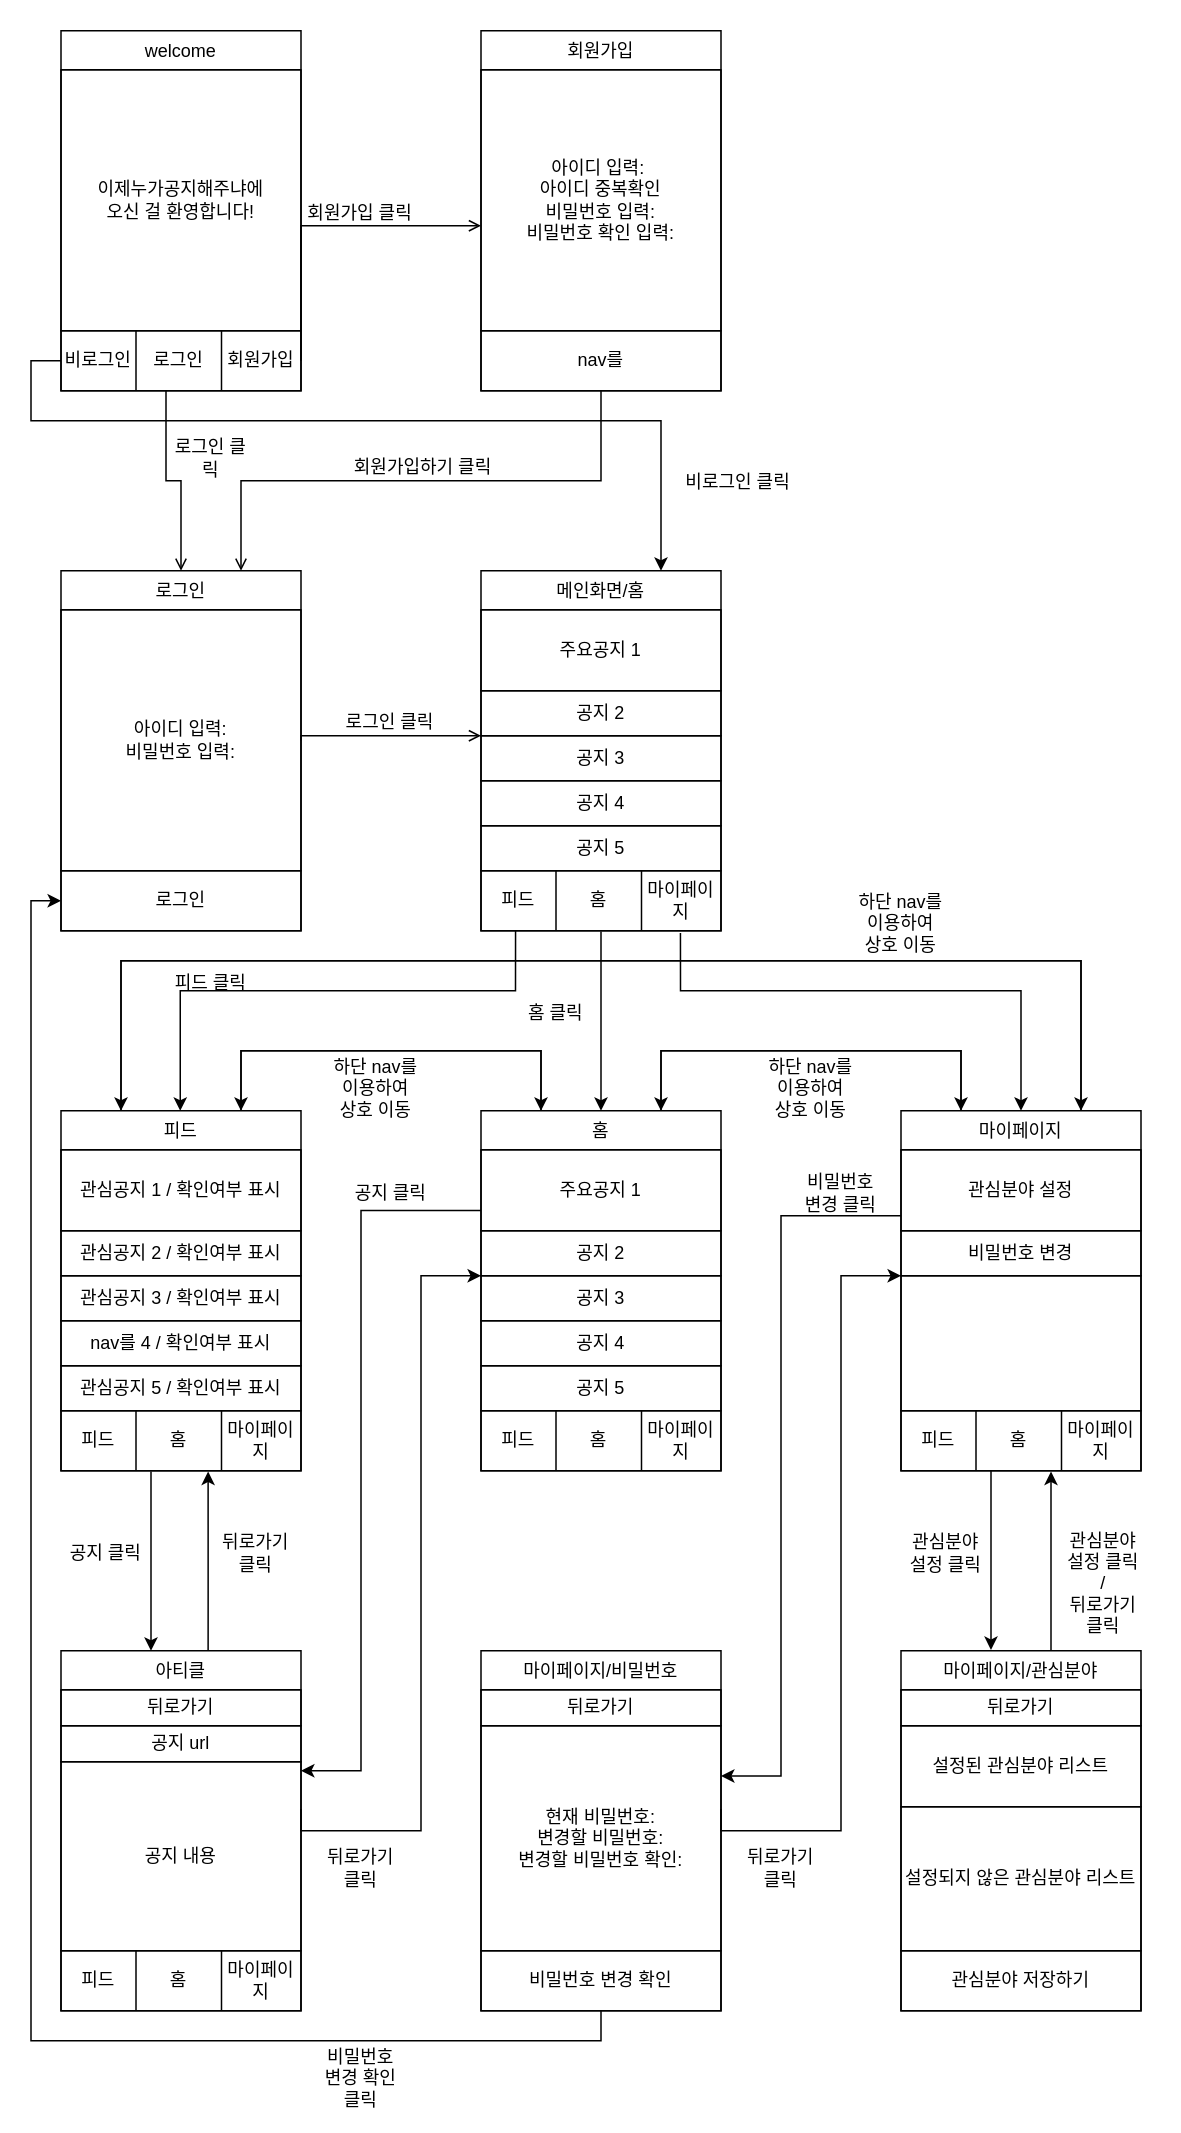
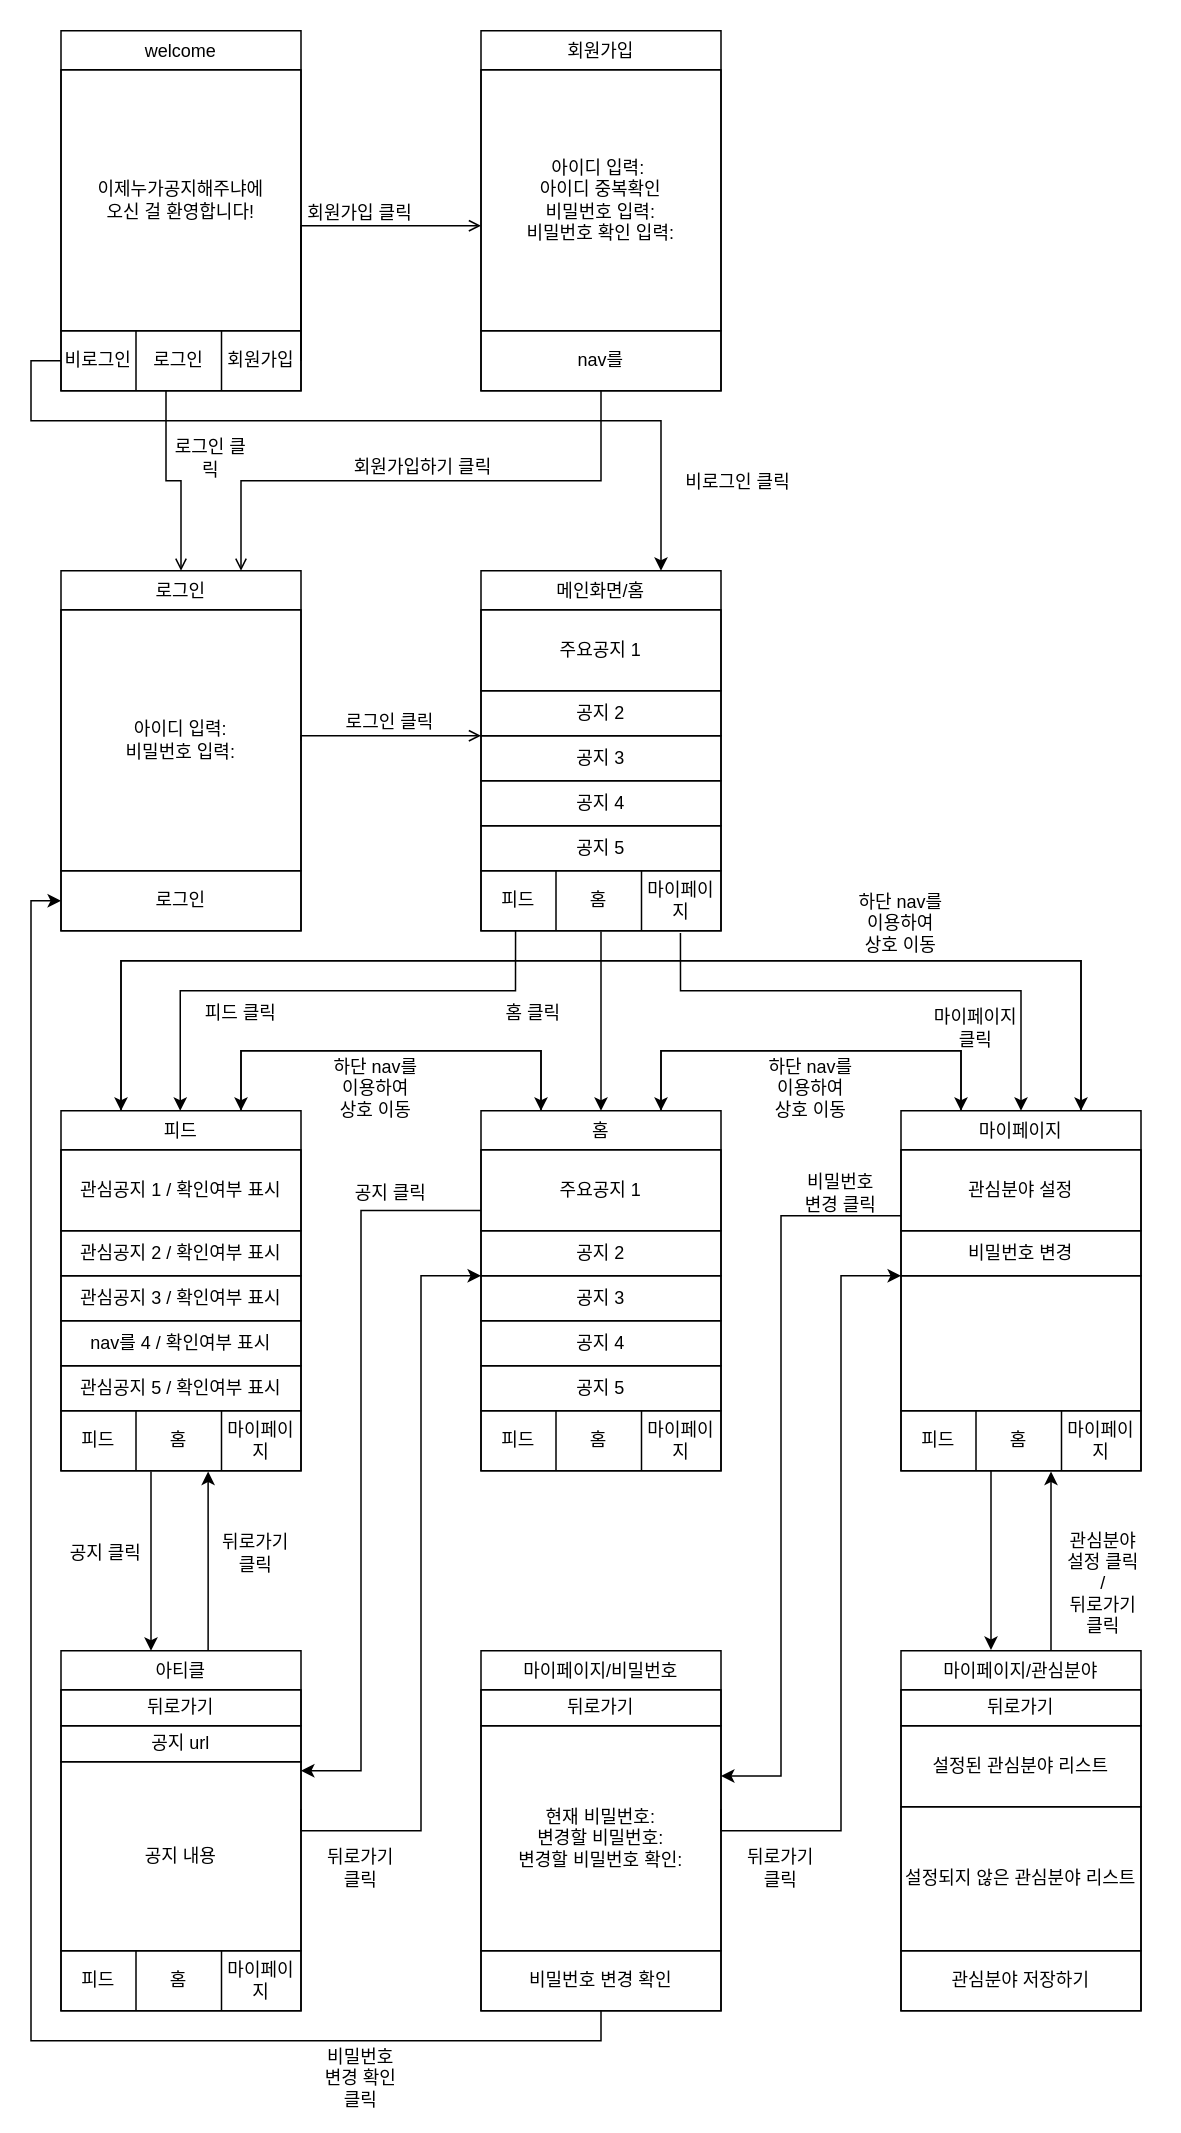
(211, 983) -> (241, 1013)
(556, 1013) -> (533, 1013)
none -> (976, 1028)
(946, 1553) -> none
